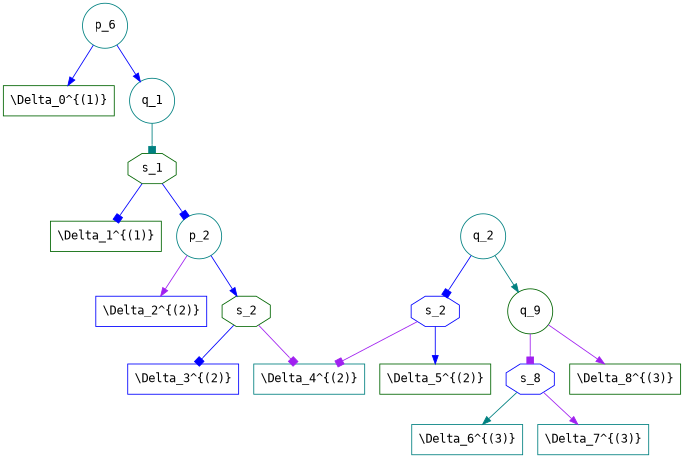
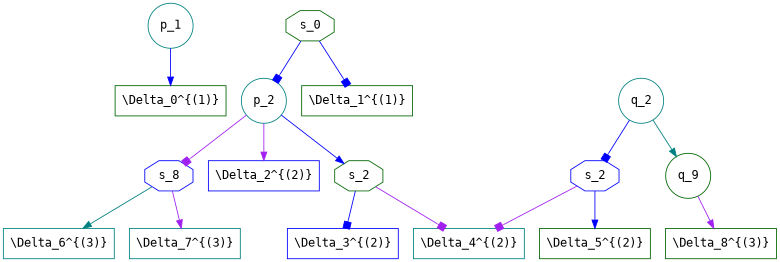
(105, 26) -> (171, 26)
(152, 101) -> none
(152, 169) -> (310, 26)
(530, 344) -> (218, 137)
